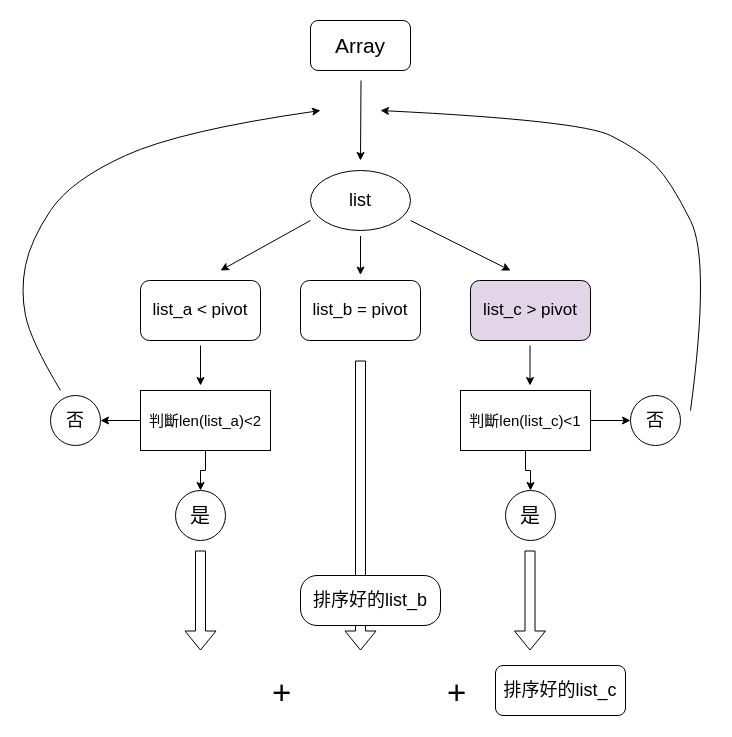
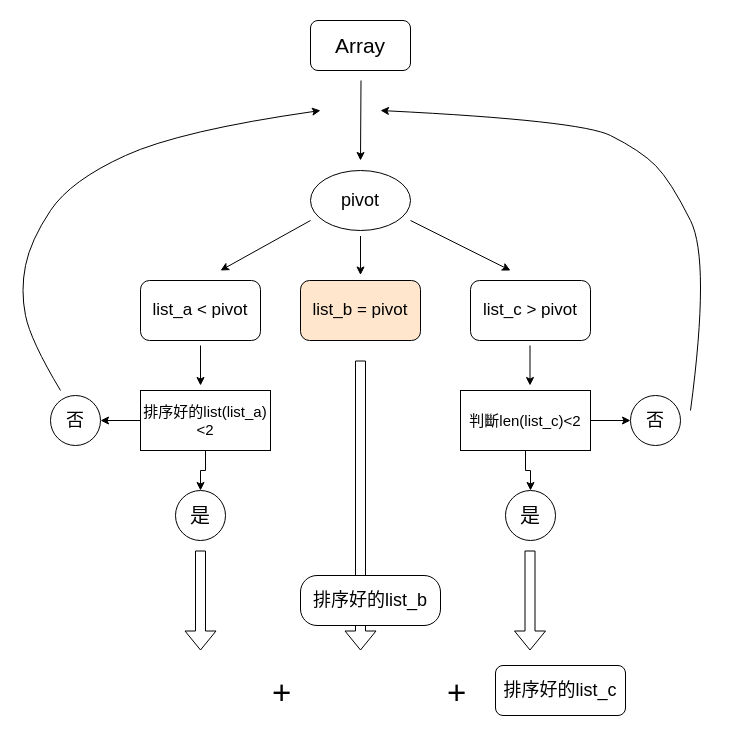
(361, 201) -> (361, 201)
(361, 311) -> (361, 311)
(531, 311) -> (531, 311)
(206, 421) -> (206, 421)
(526, 421) -> (526, 421)
